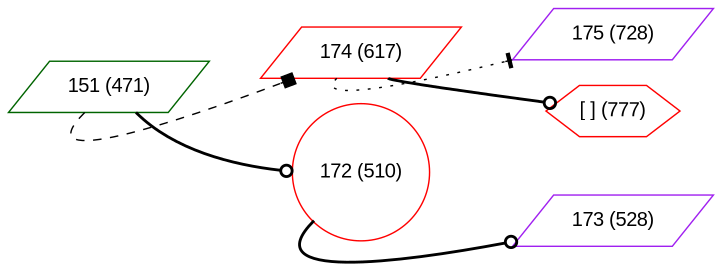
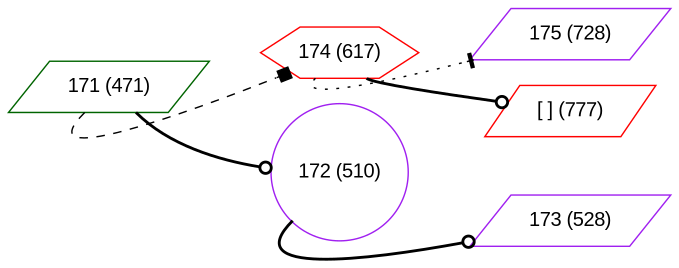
(361, 53) -> (340, 53)
(109, 87) -> (109, 87)
(613, 111) -> (570, 111)
(361, 172) -> (340, 172)
